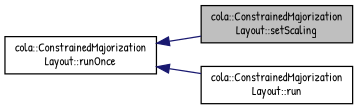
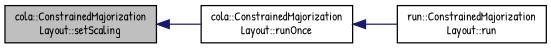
(185, 39) -> (185, 24)
(277, 85) -> (472, 24)
